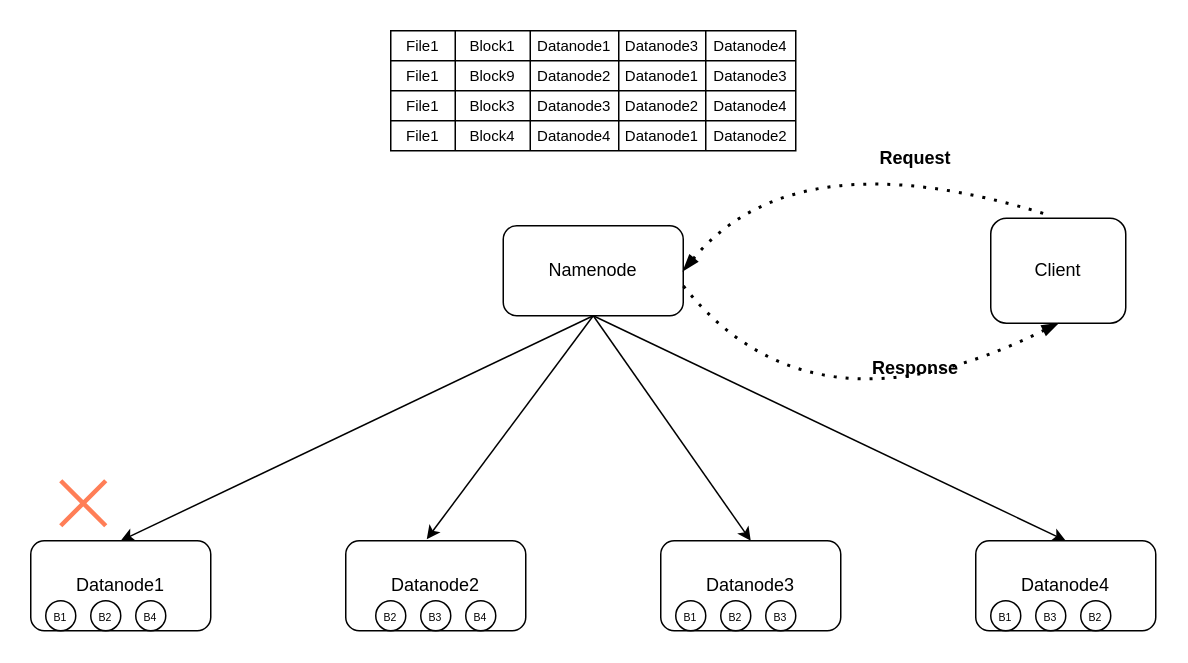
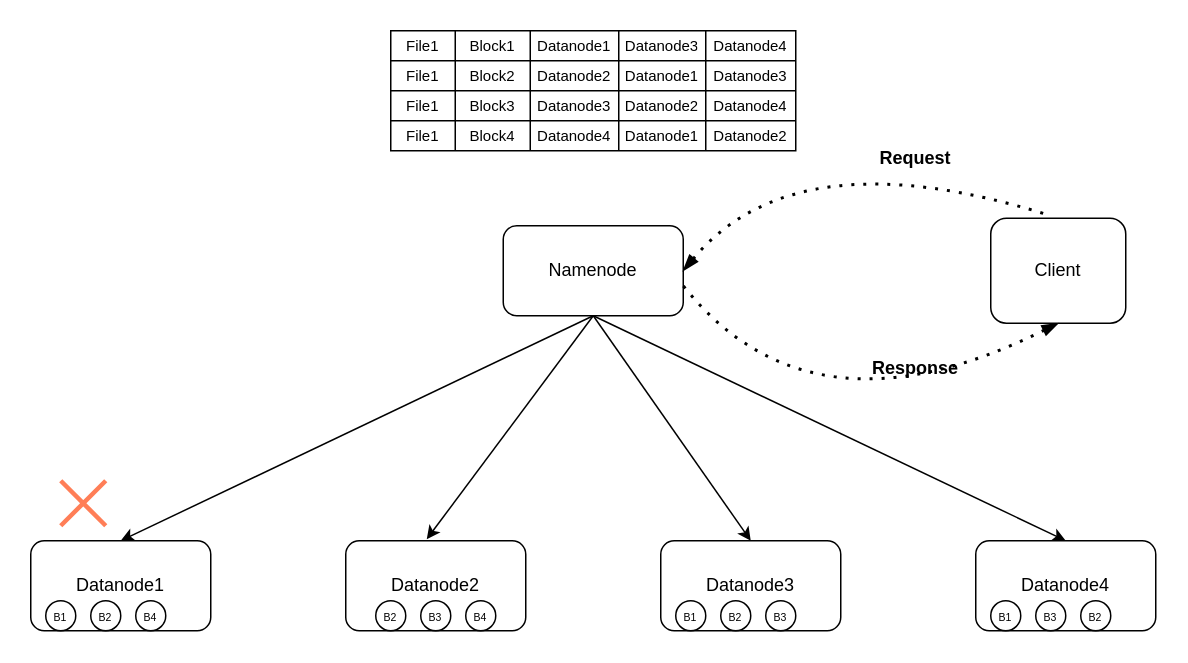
(493, 76) -> (493, 76)
